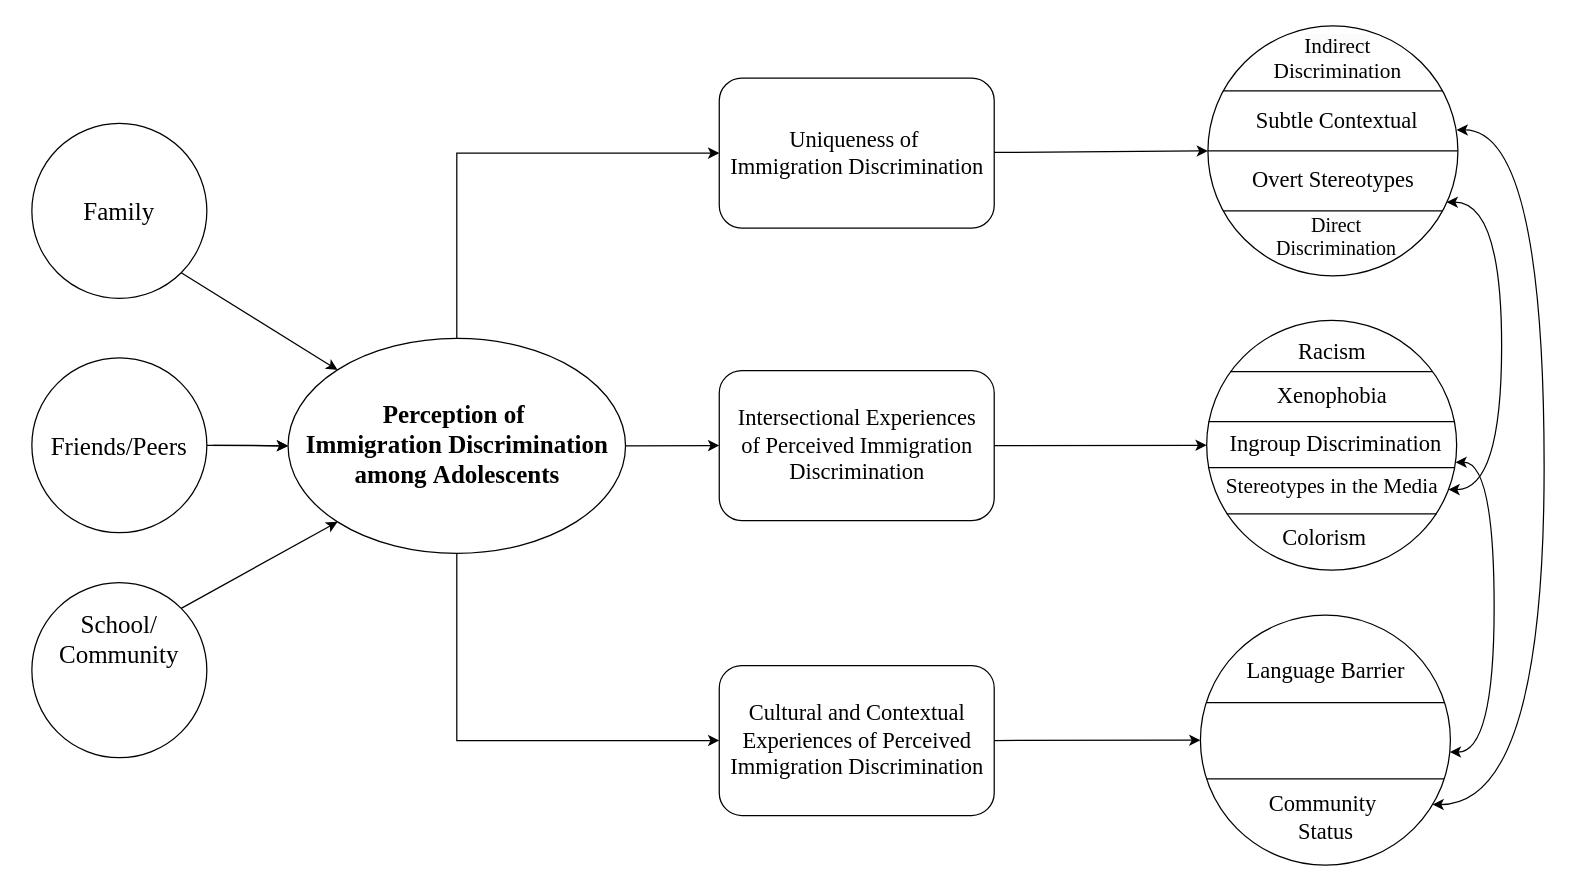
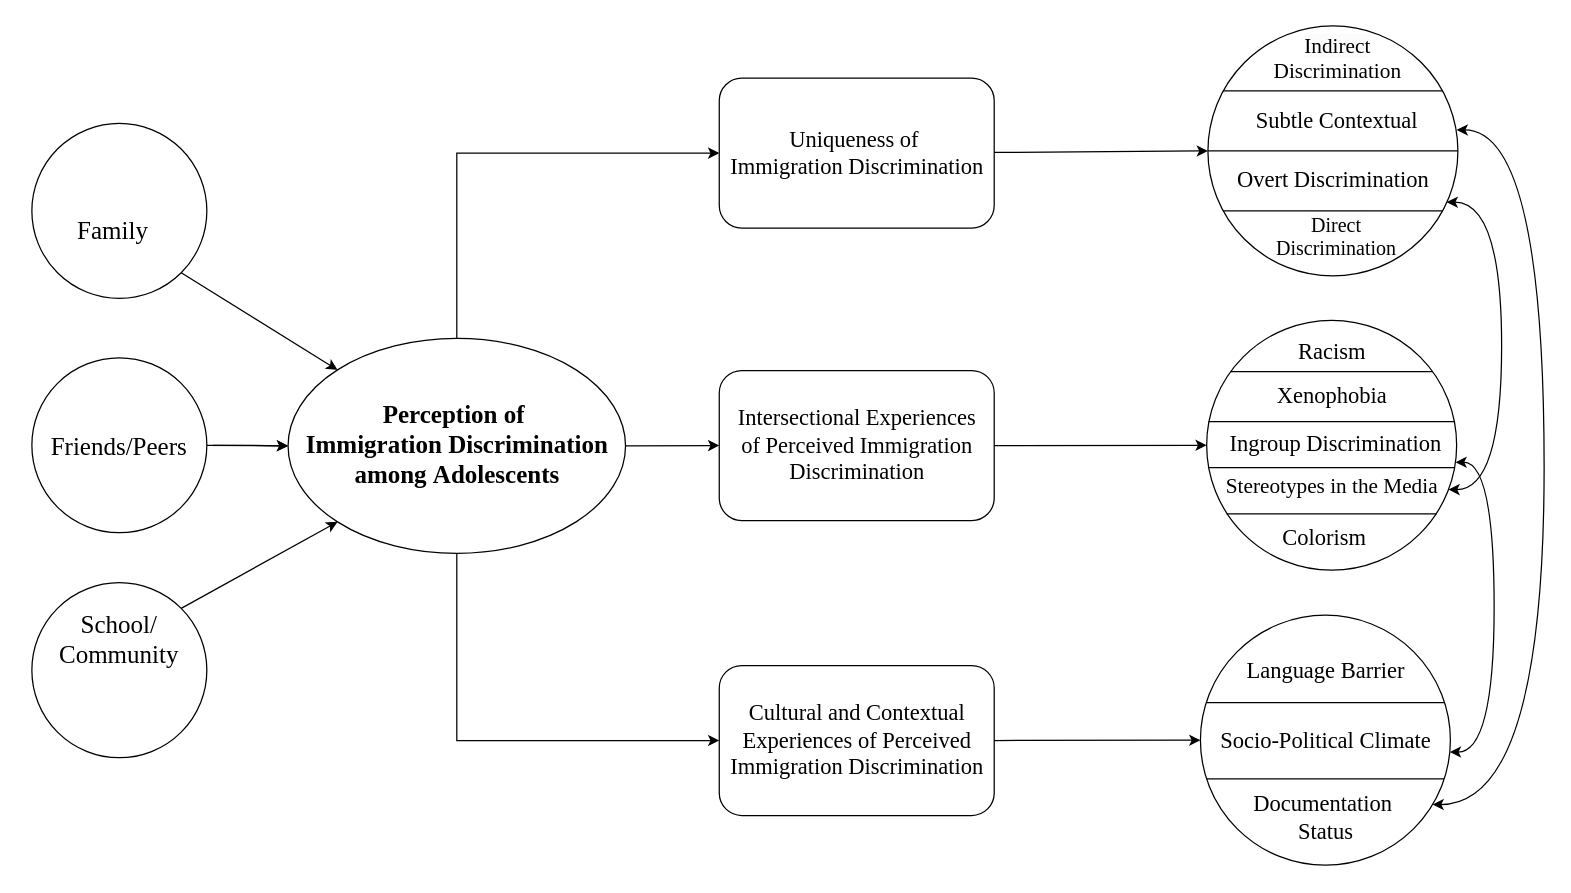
(1334, 179) -> (1334, 179)
(119, 211) -> (113, 229)
none -> (1325, 740)
(1326, 818) -> (1326, 818)
